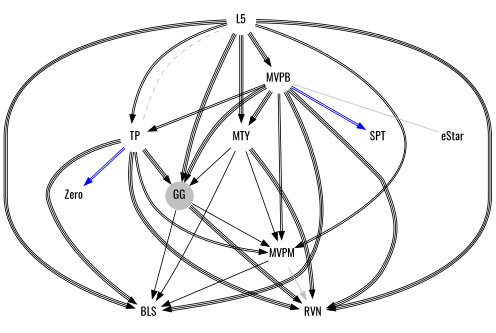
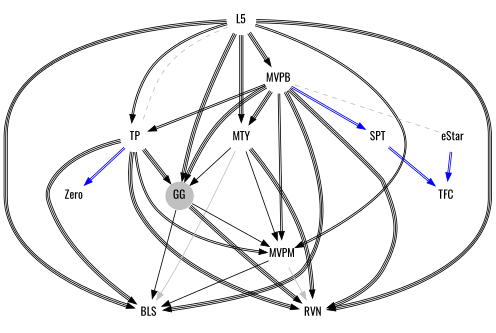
(366, 108) -> (366, 108)
none -> (446, 196)
(200, 223) -> (200, 223)
